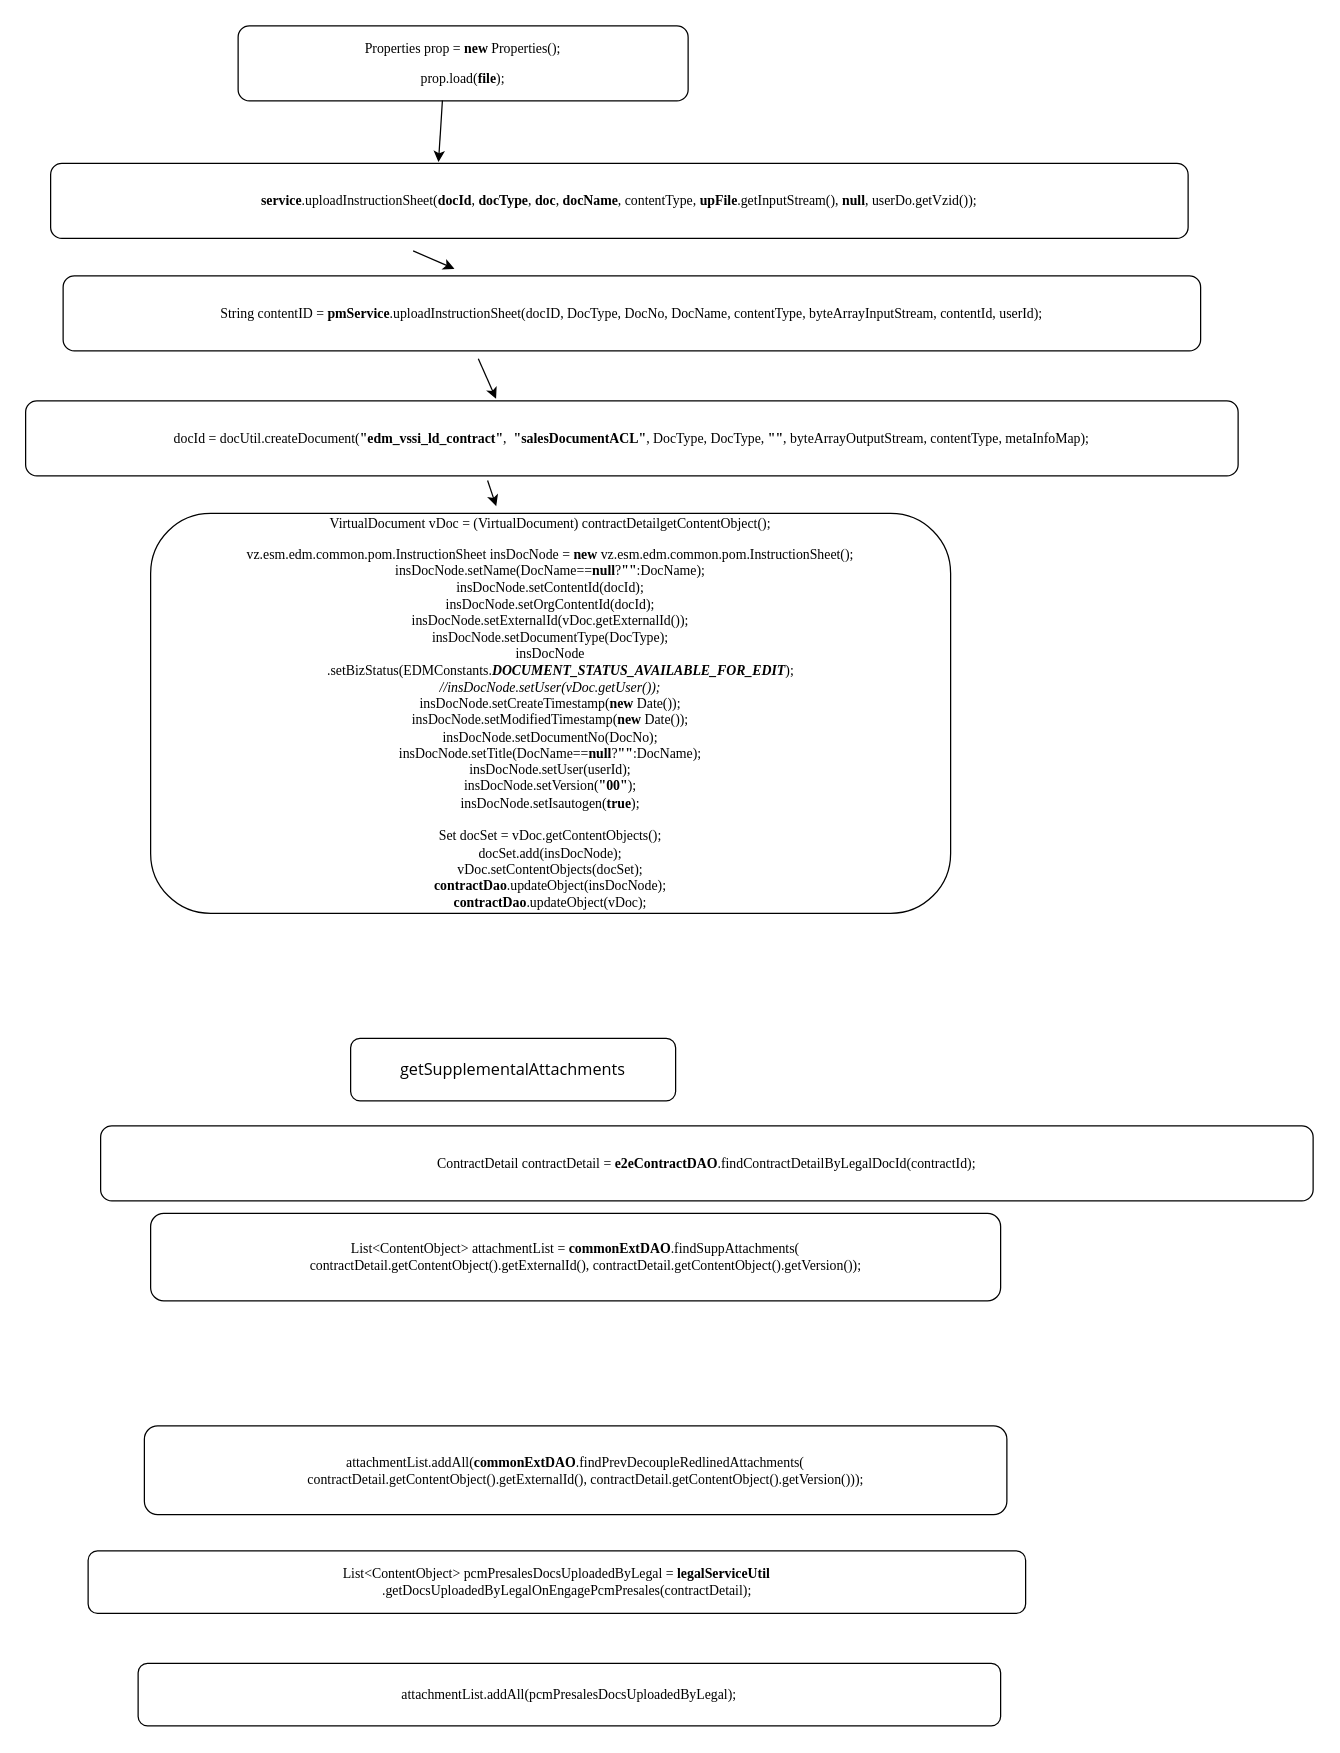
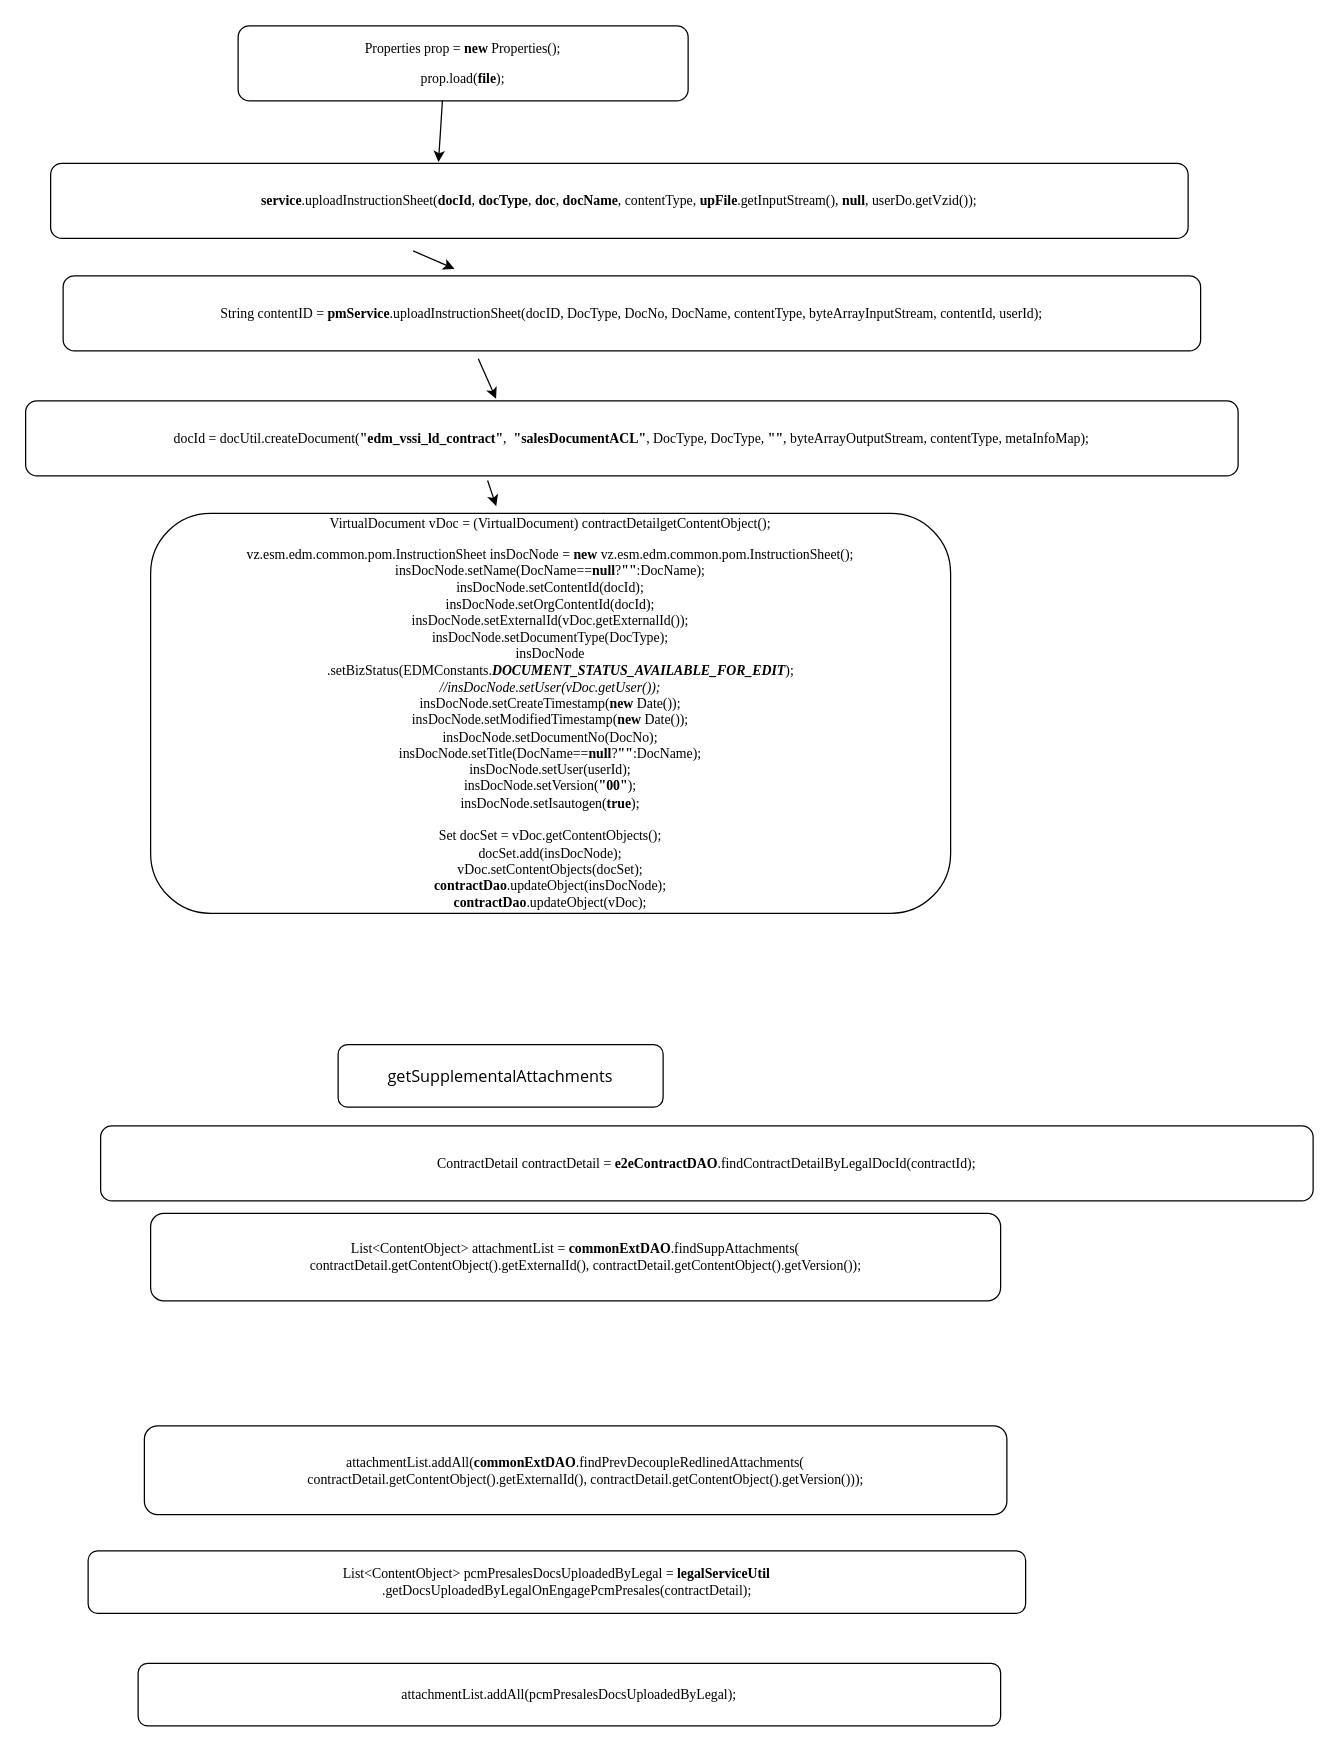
(513, 1069) -> (501, 1076)
